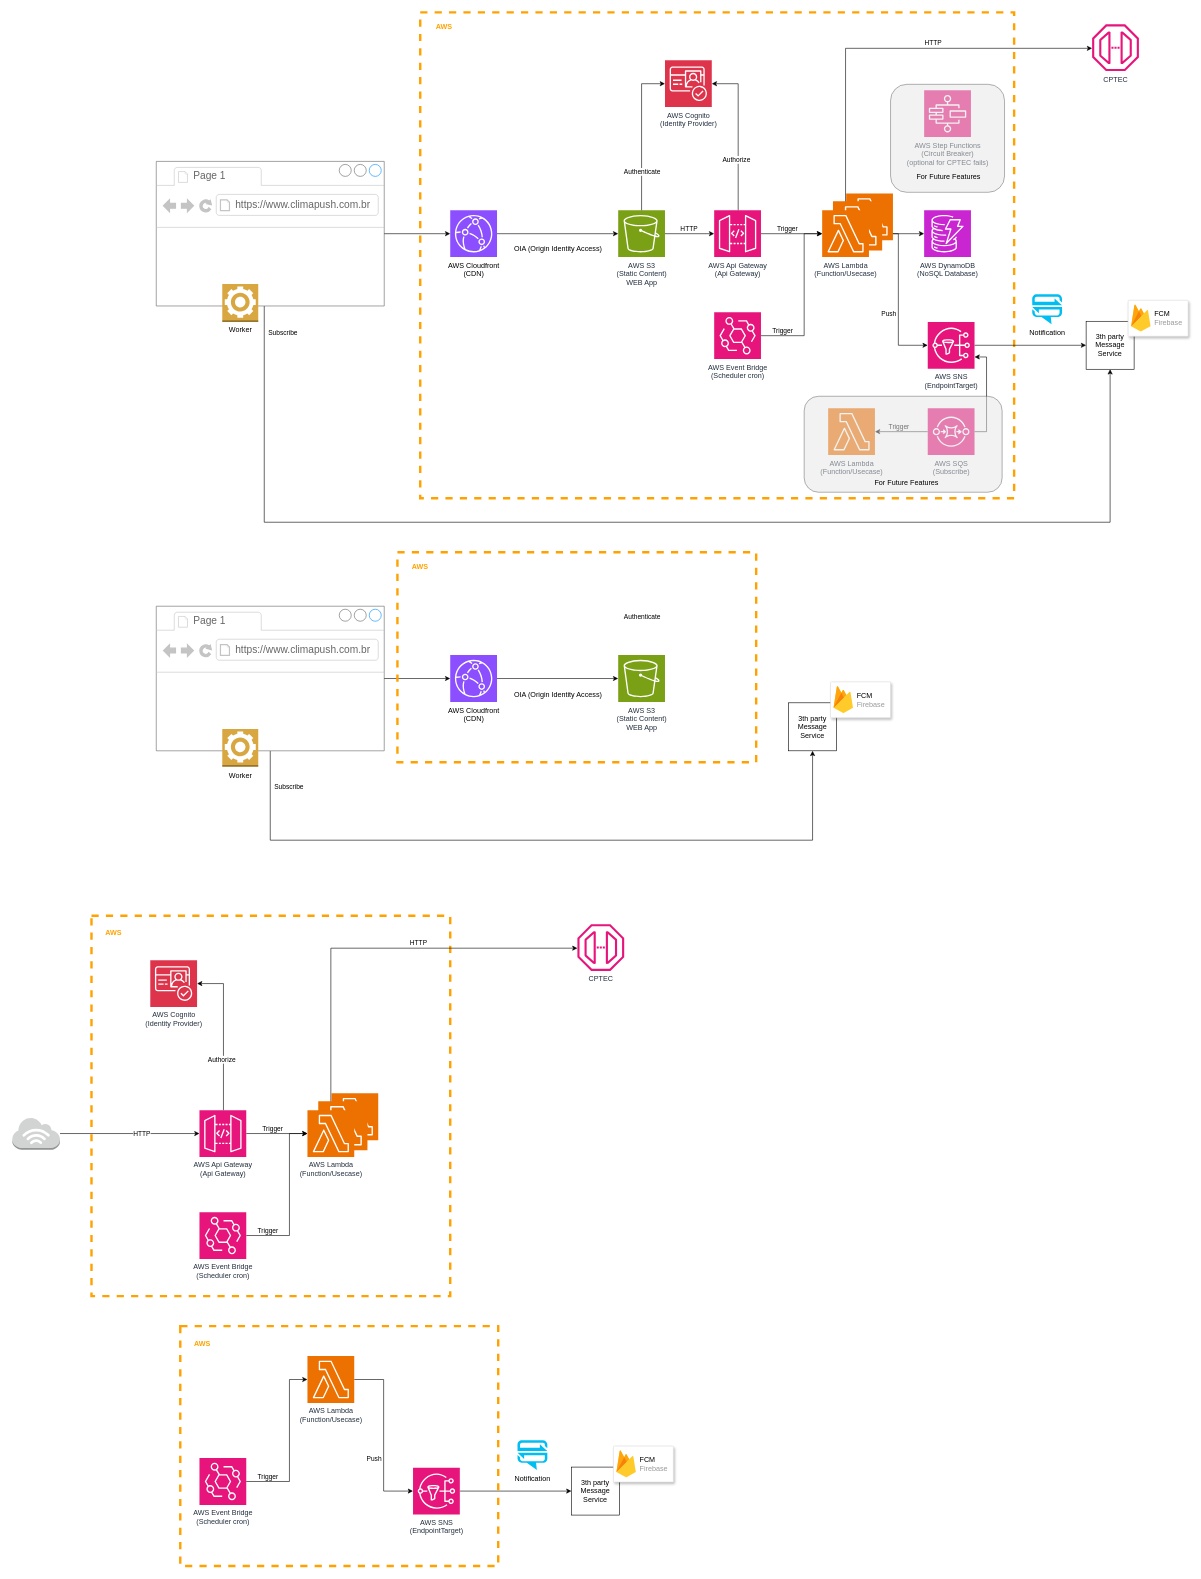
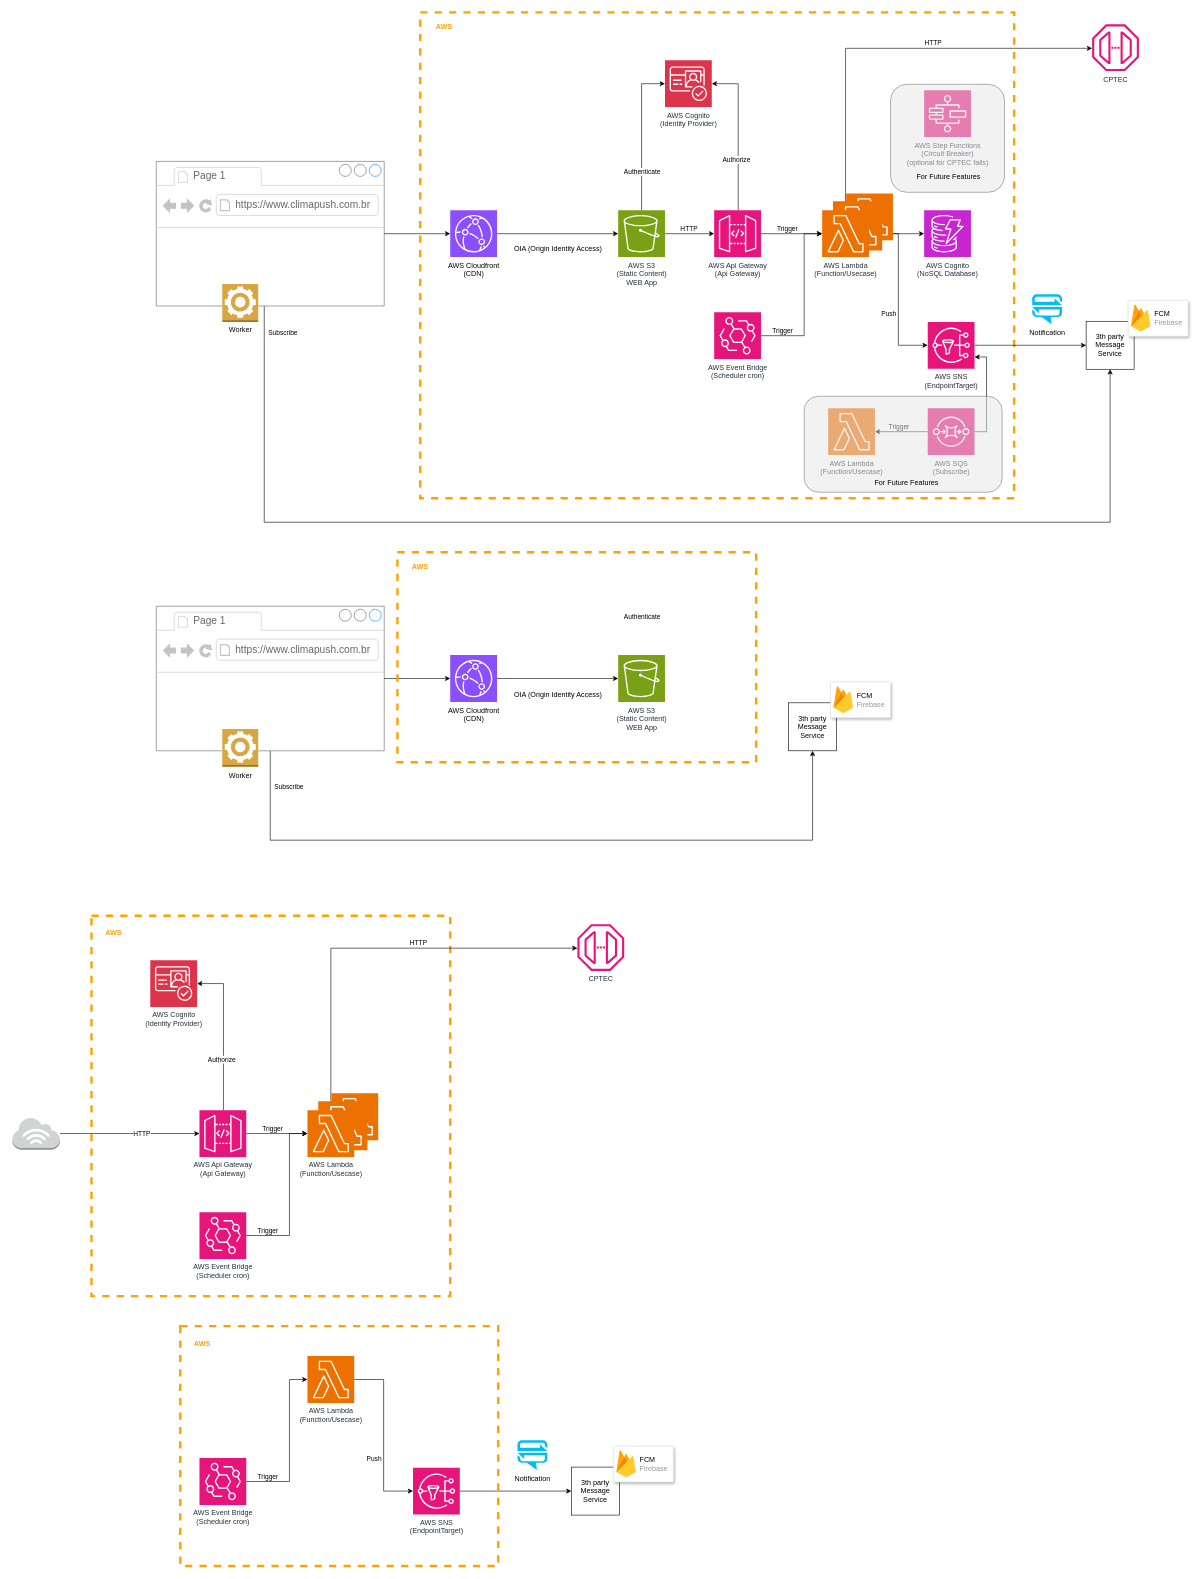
(948, 270) -> (948, 270)
